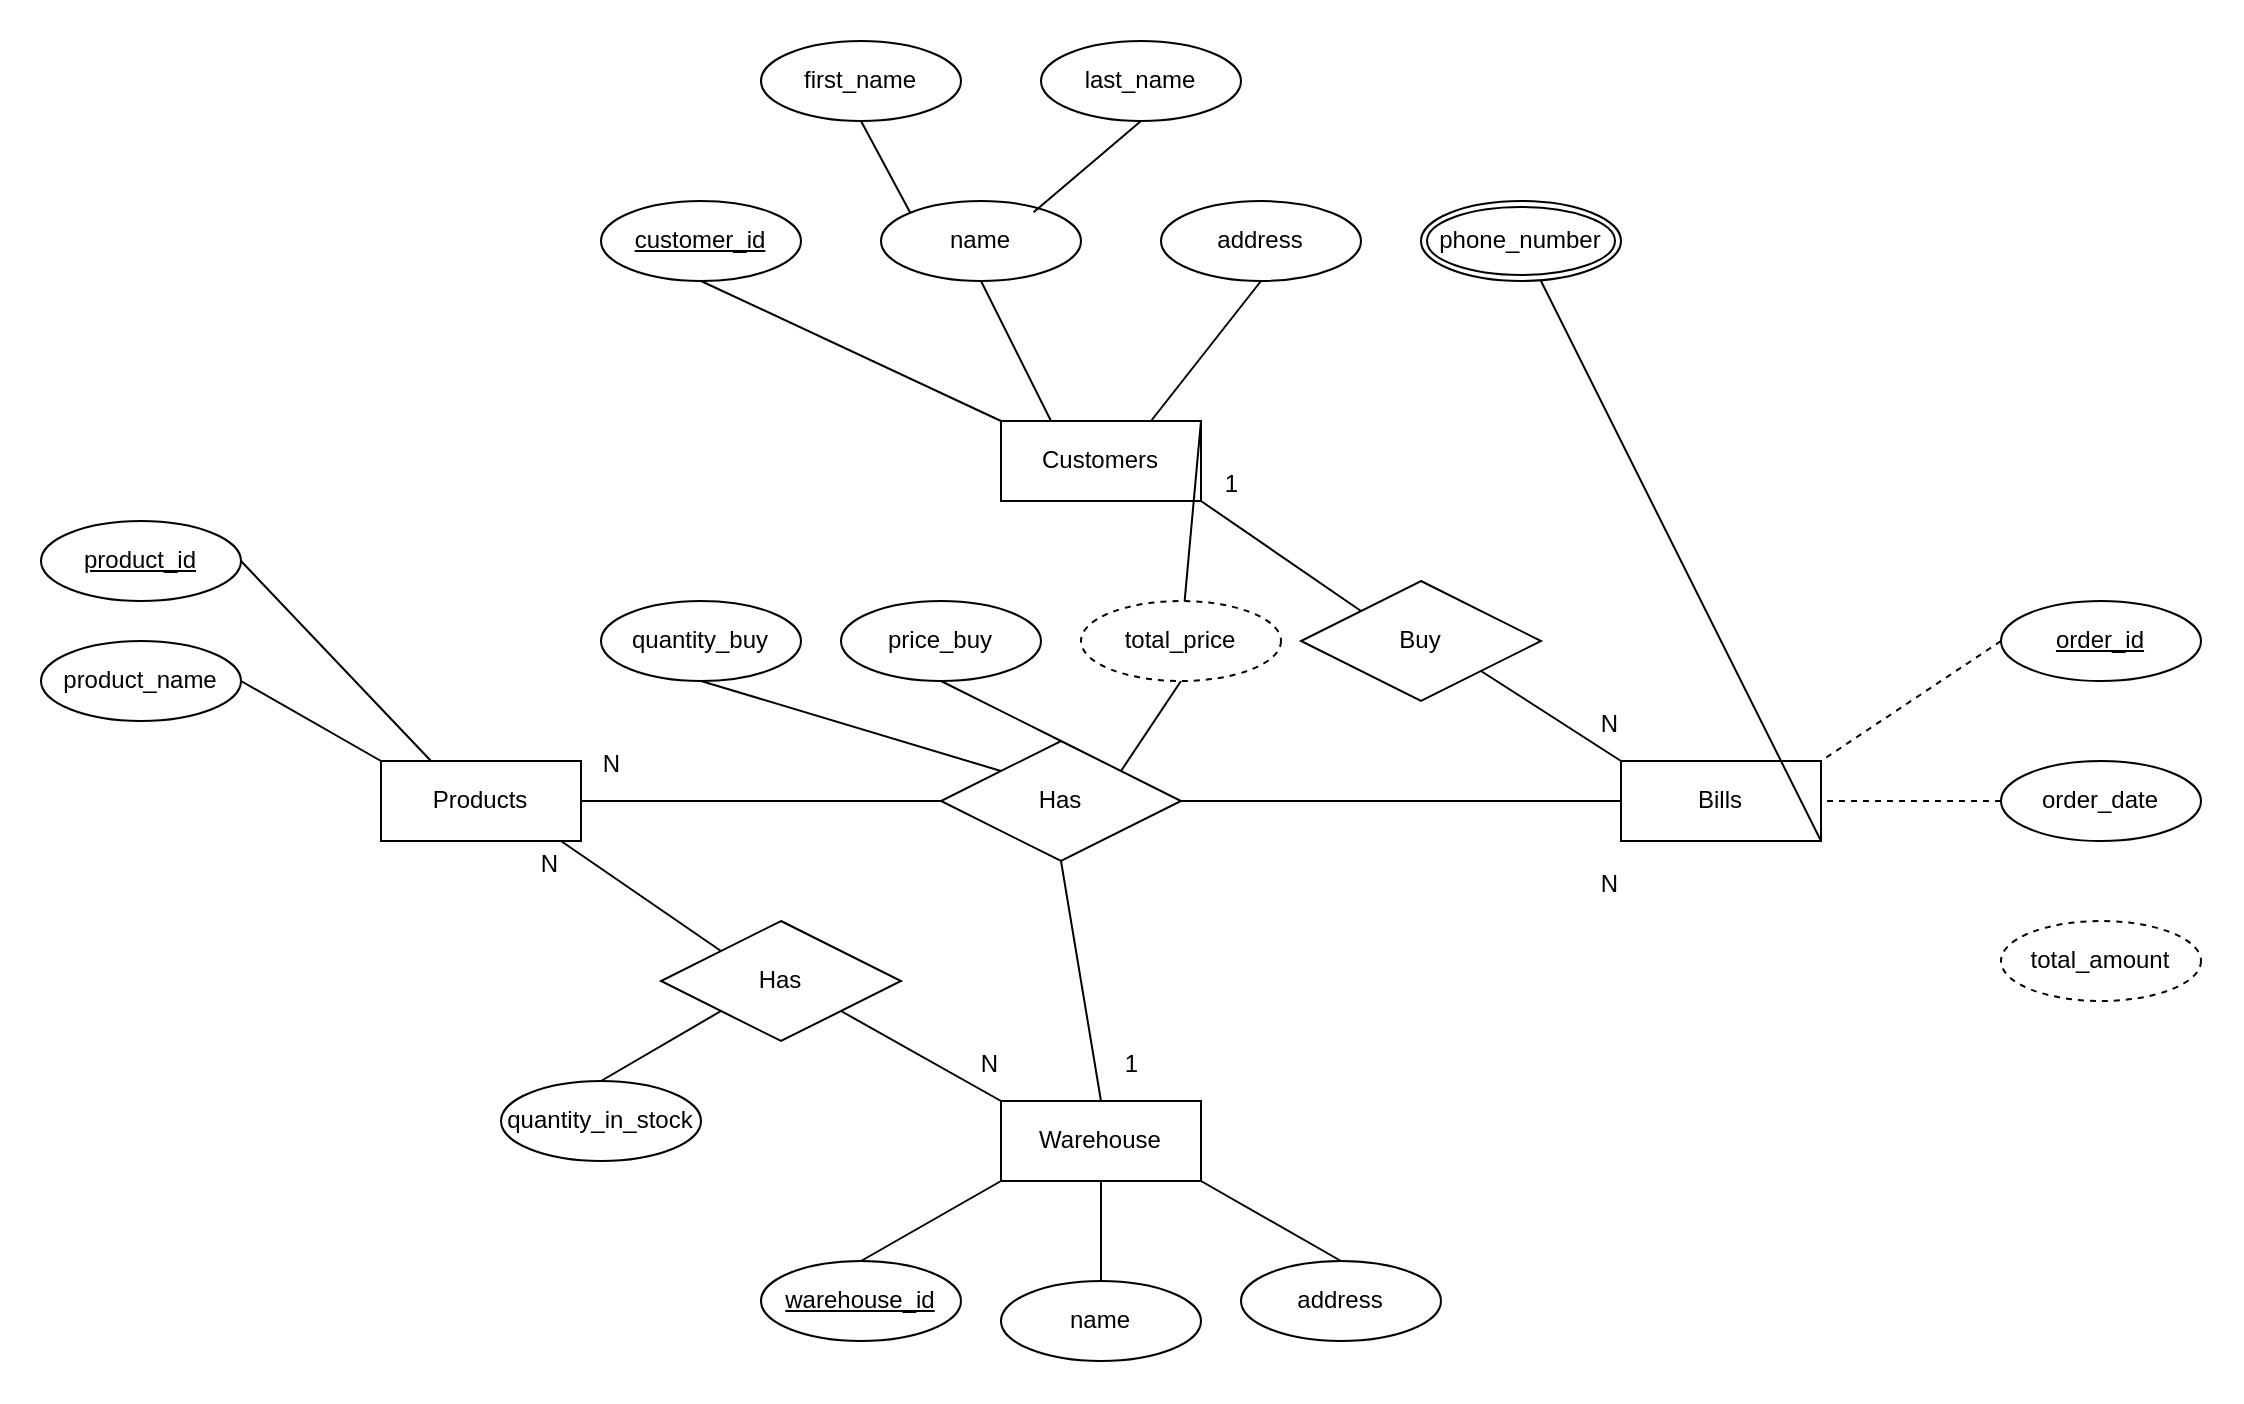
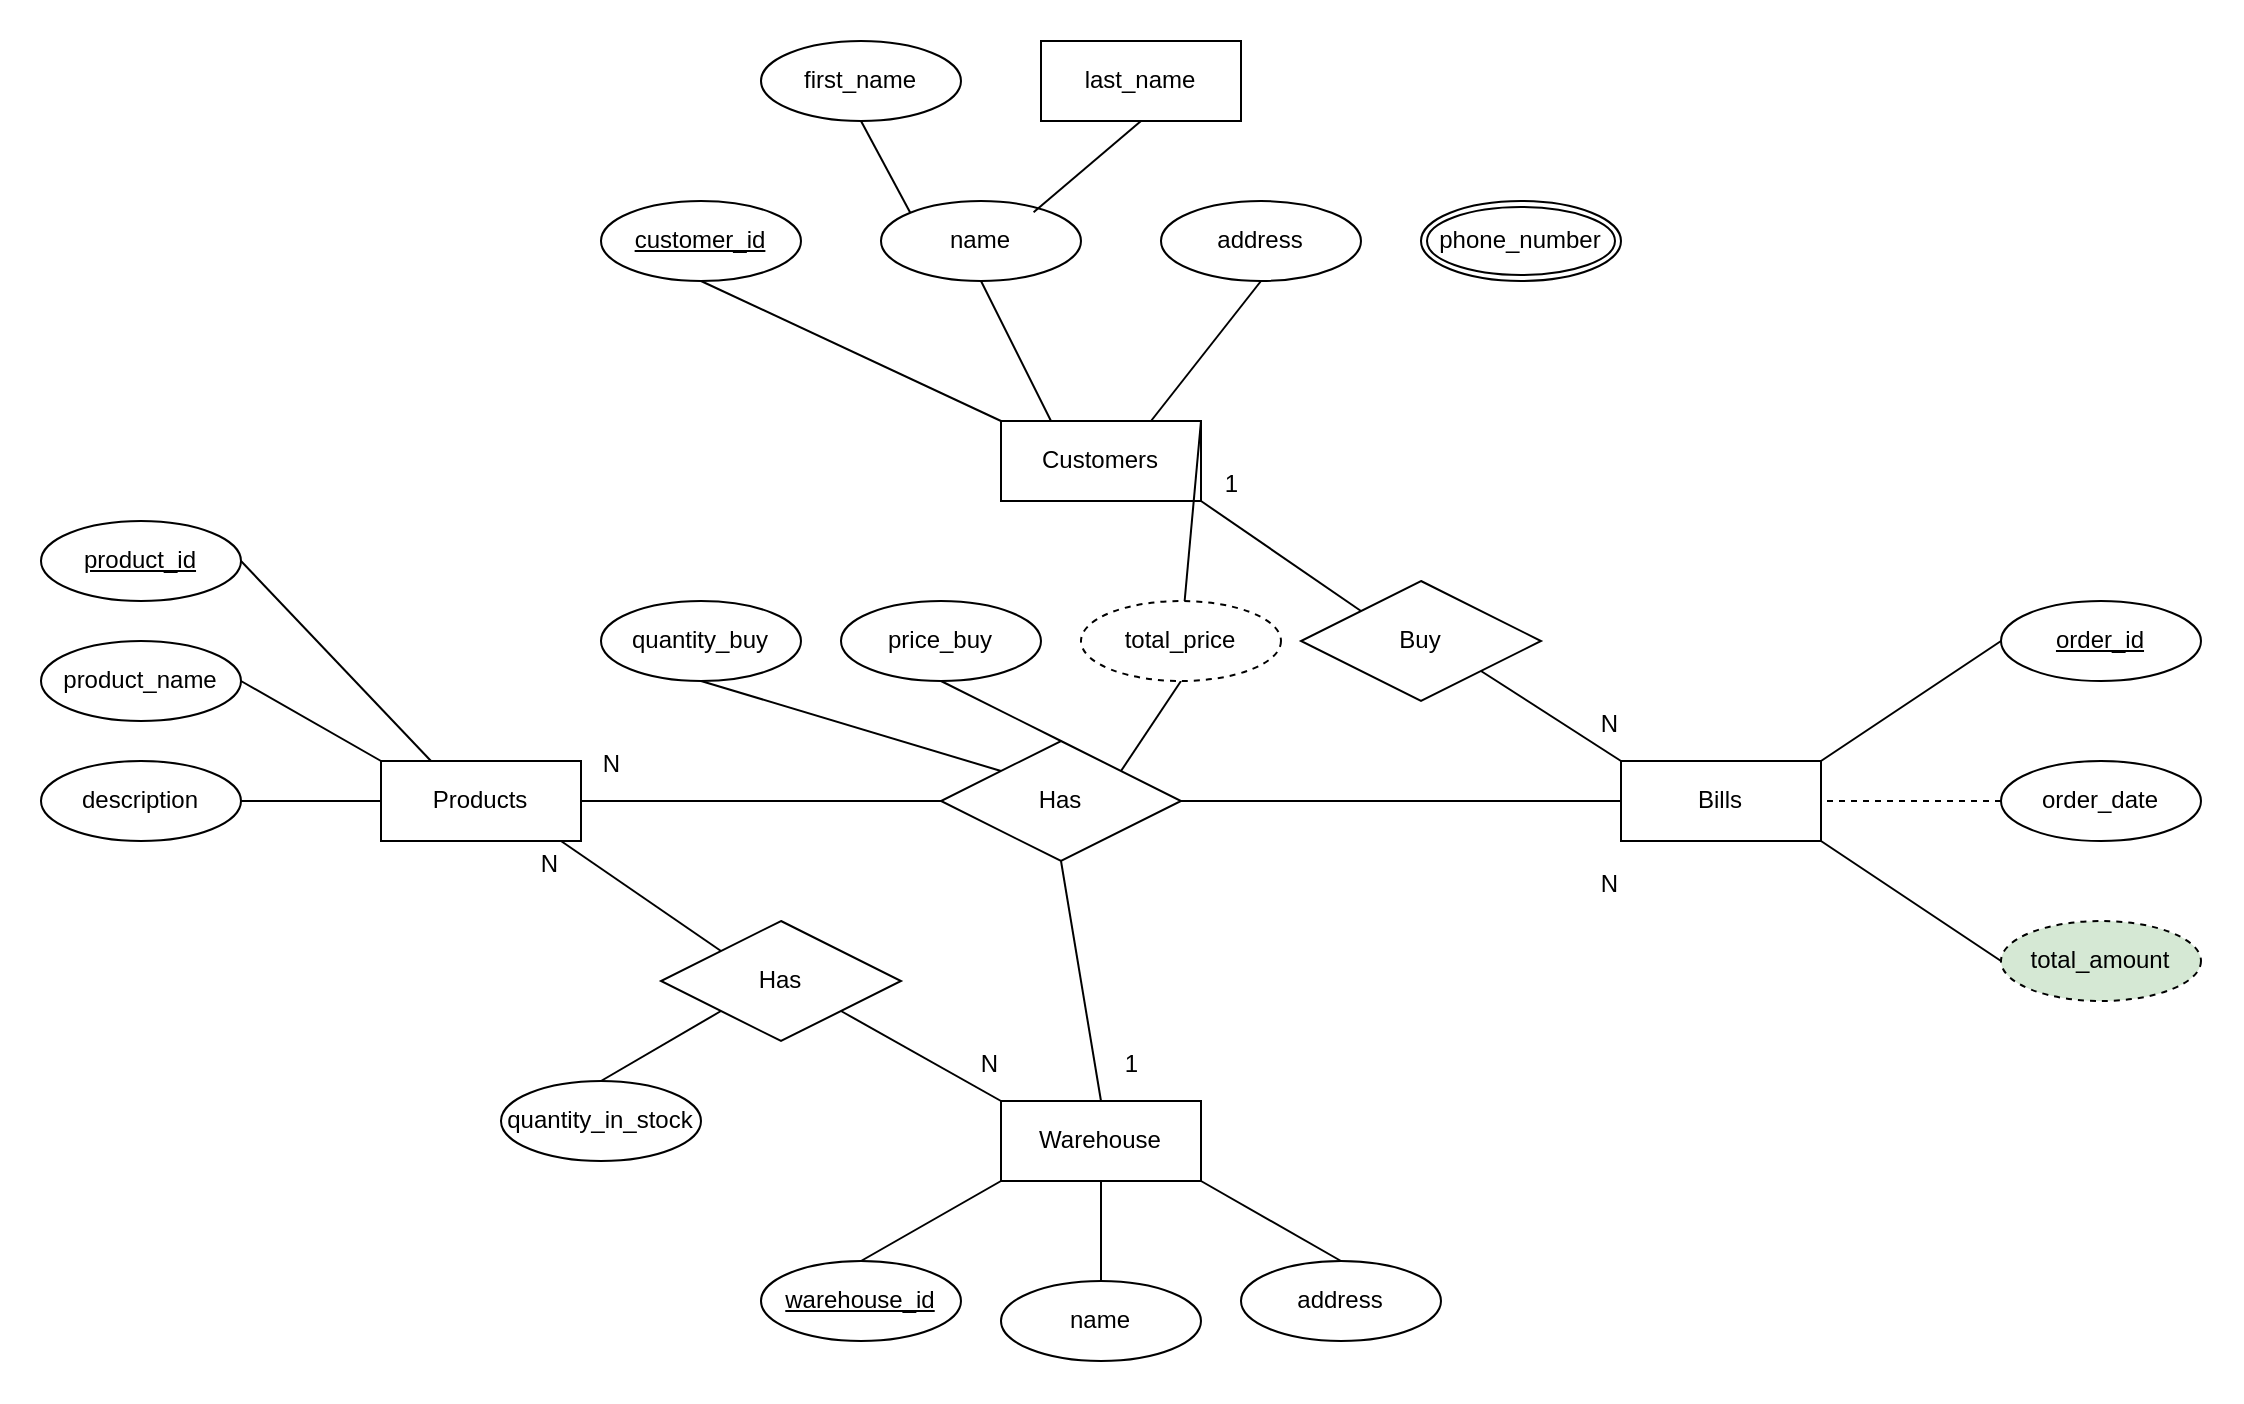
(1141, 81) -> (1141, 81)
(1681, 561) -> (1911, 901)
(1909, 702) -> (1909, 702)
none -> (141, 801)
none -> (311, 801)
(2101, 961) -> (2101, 961)
